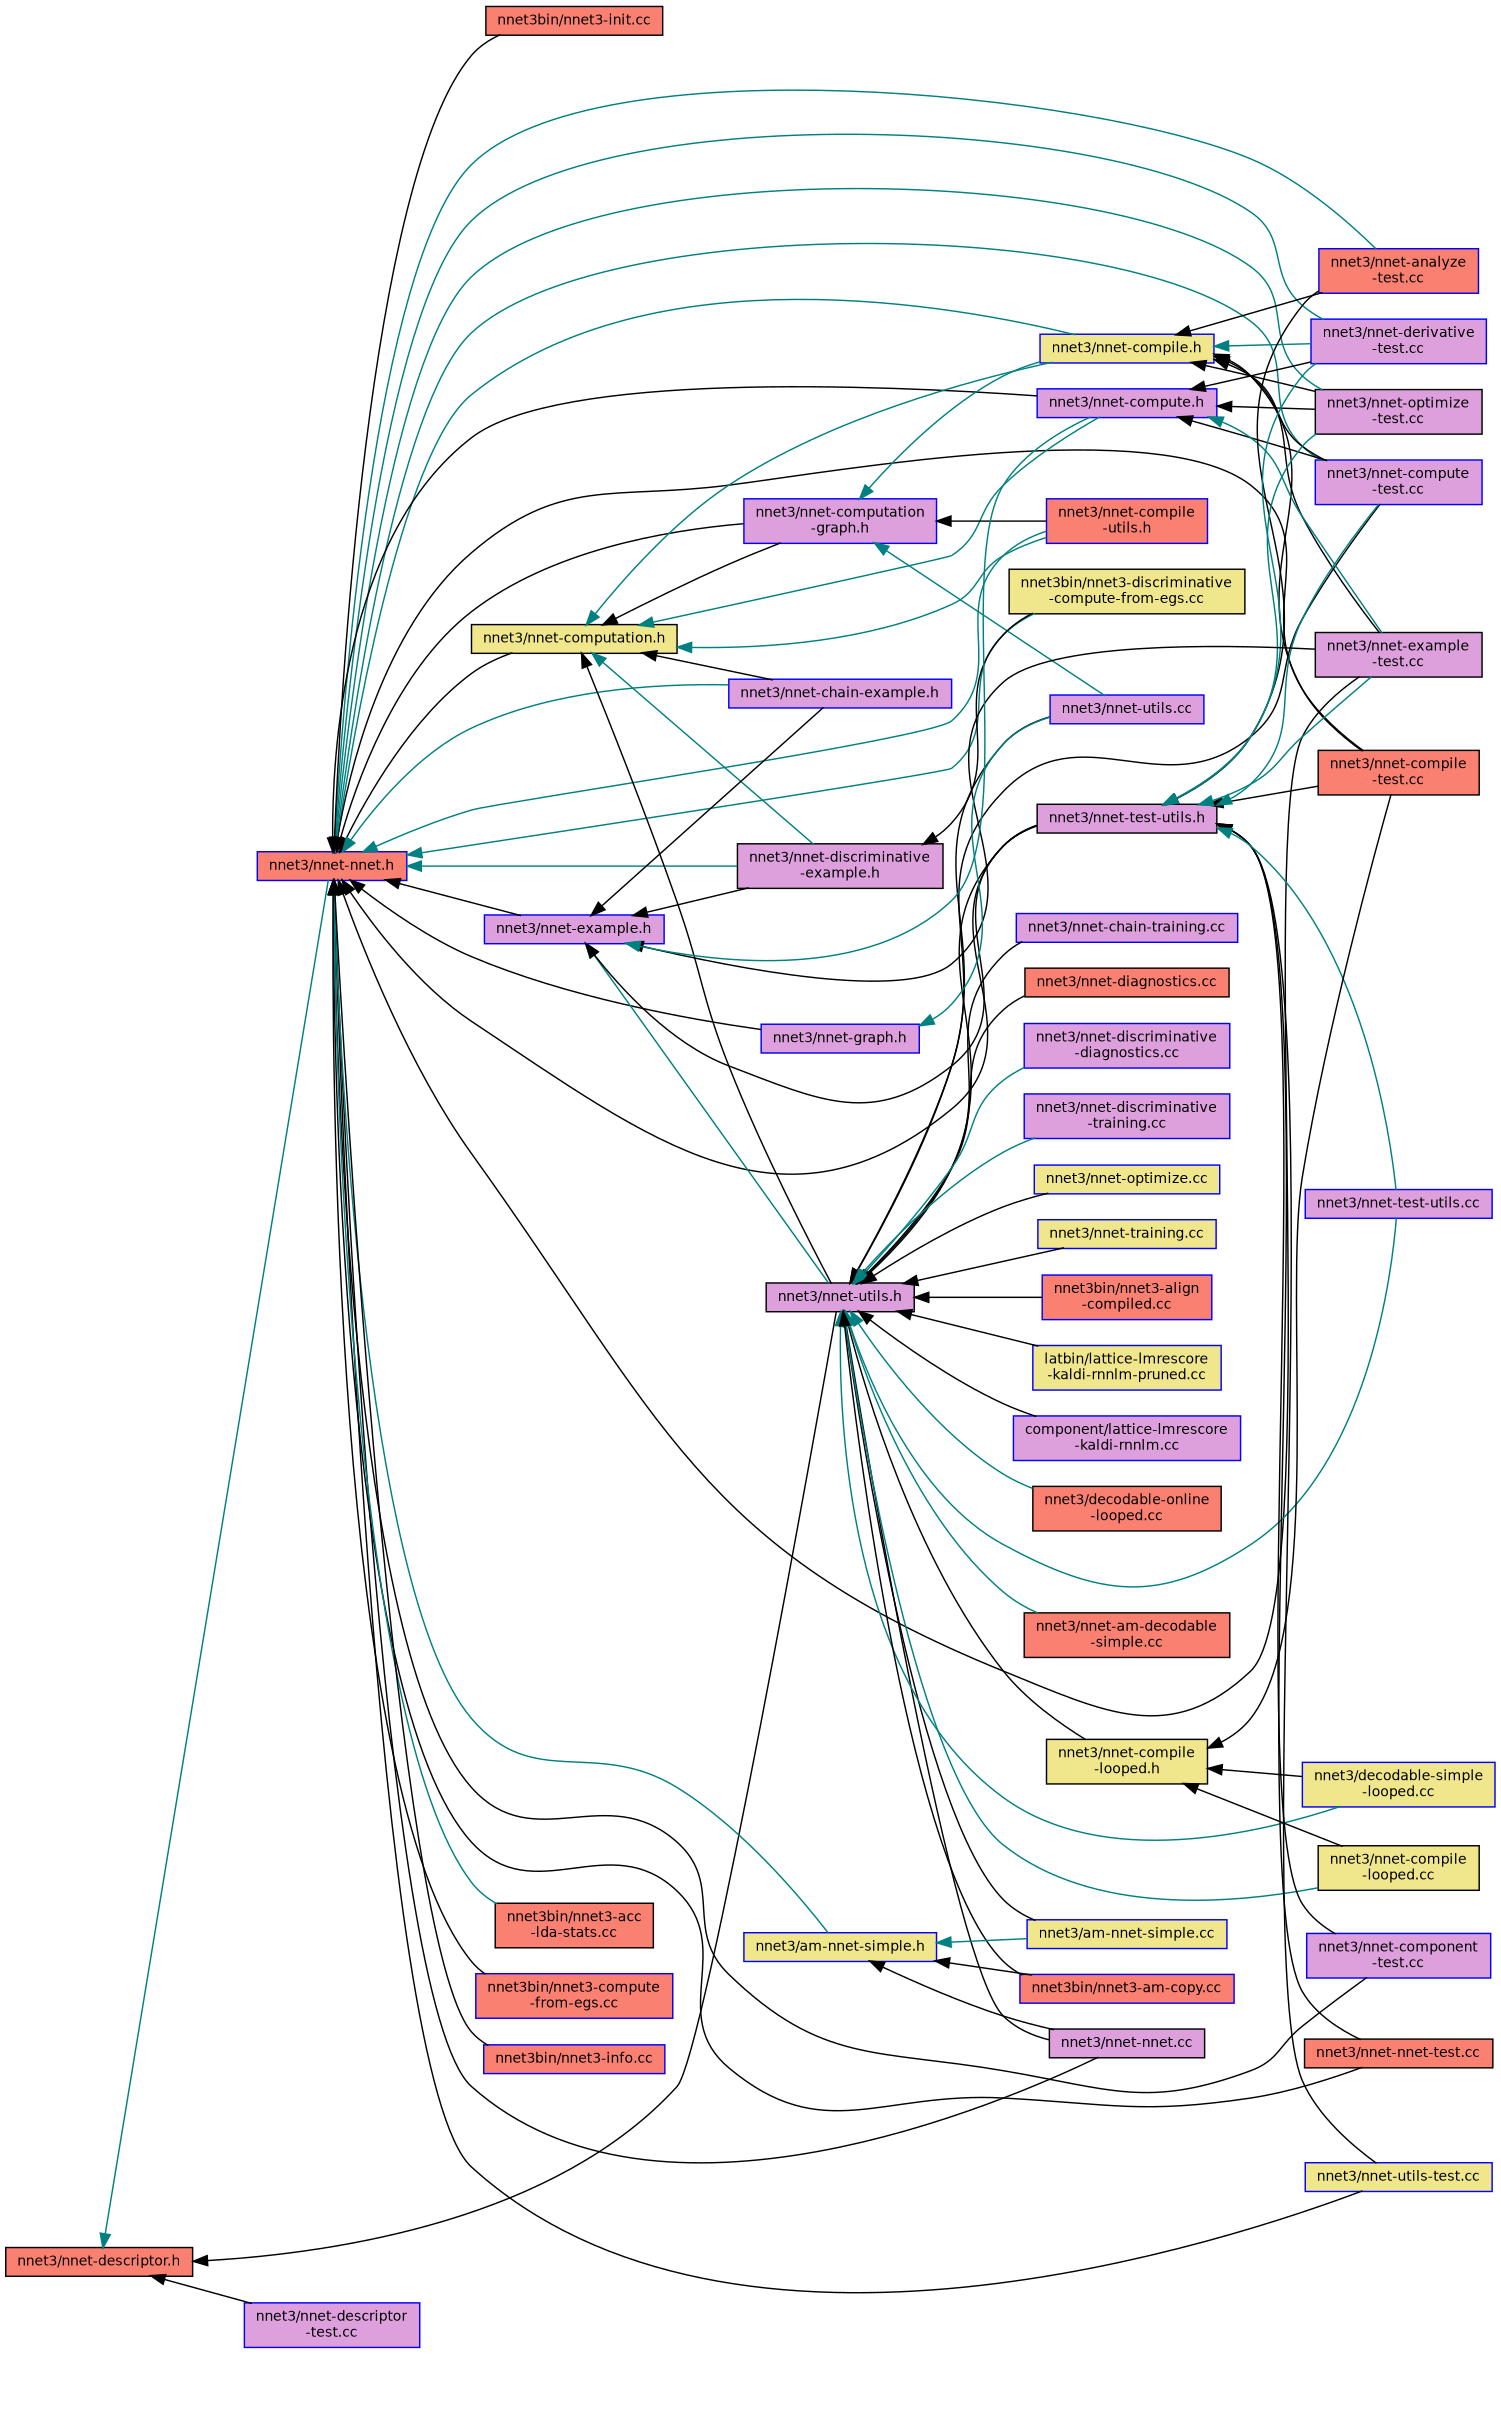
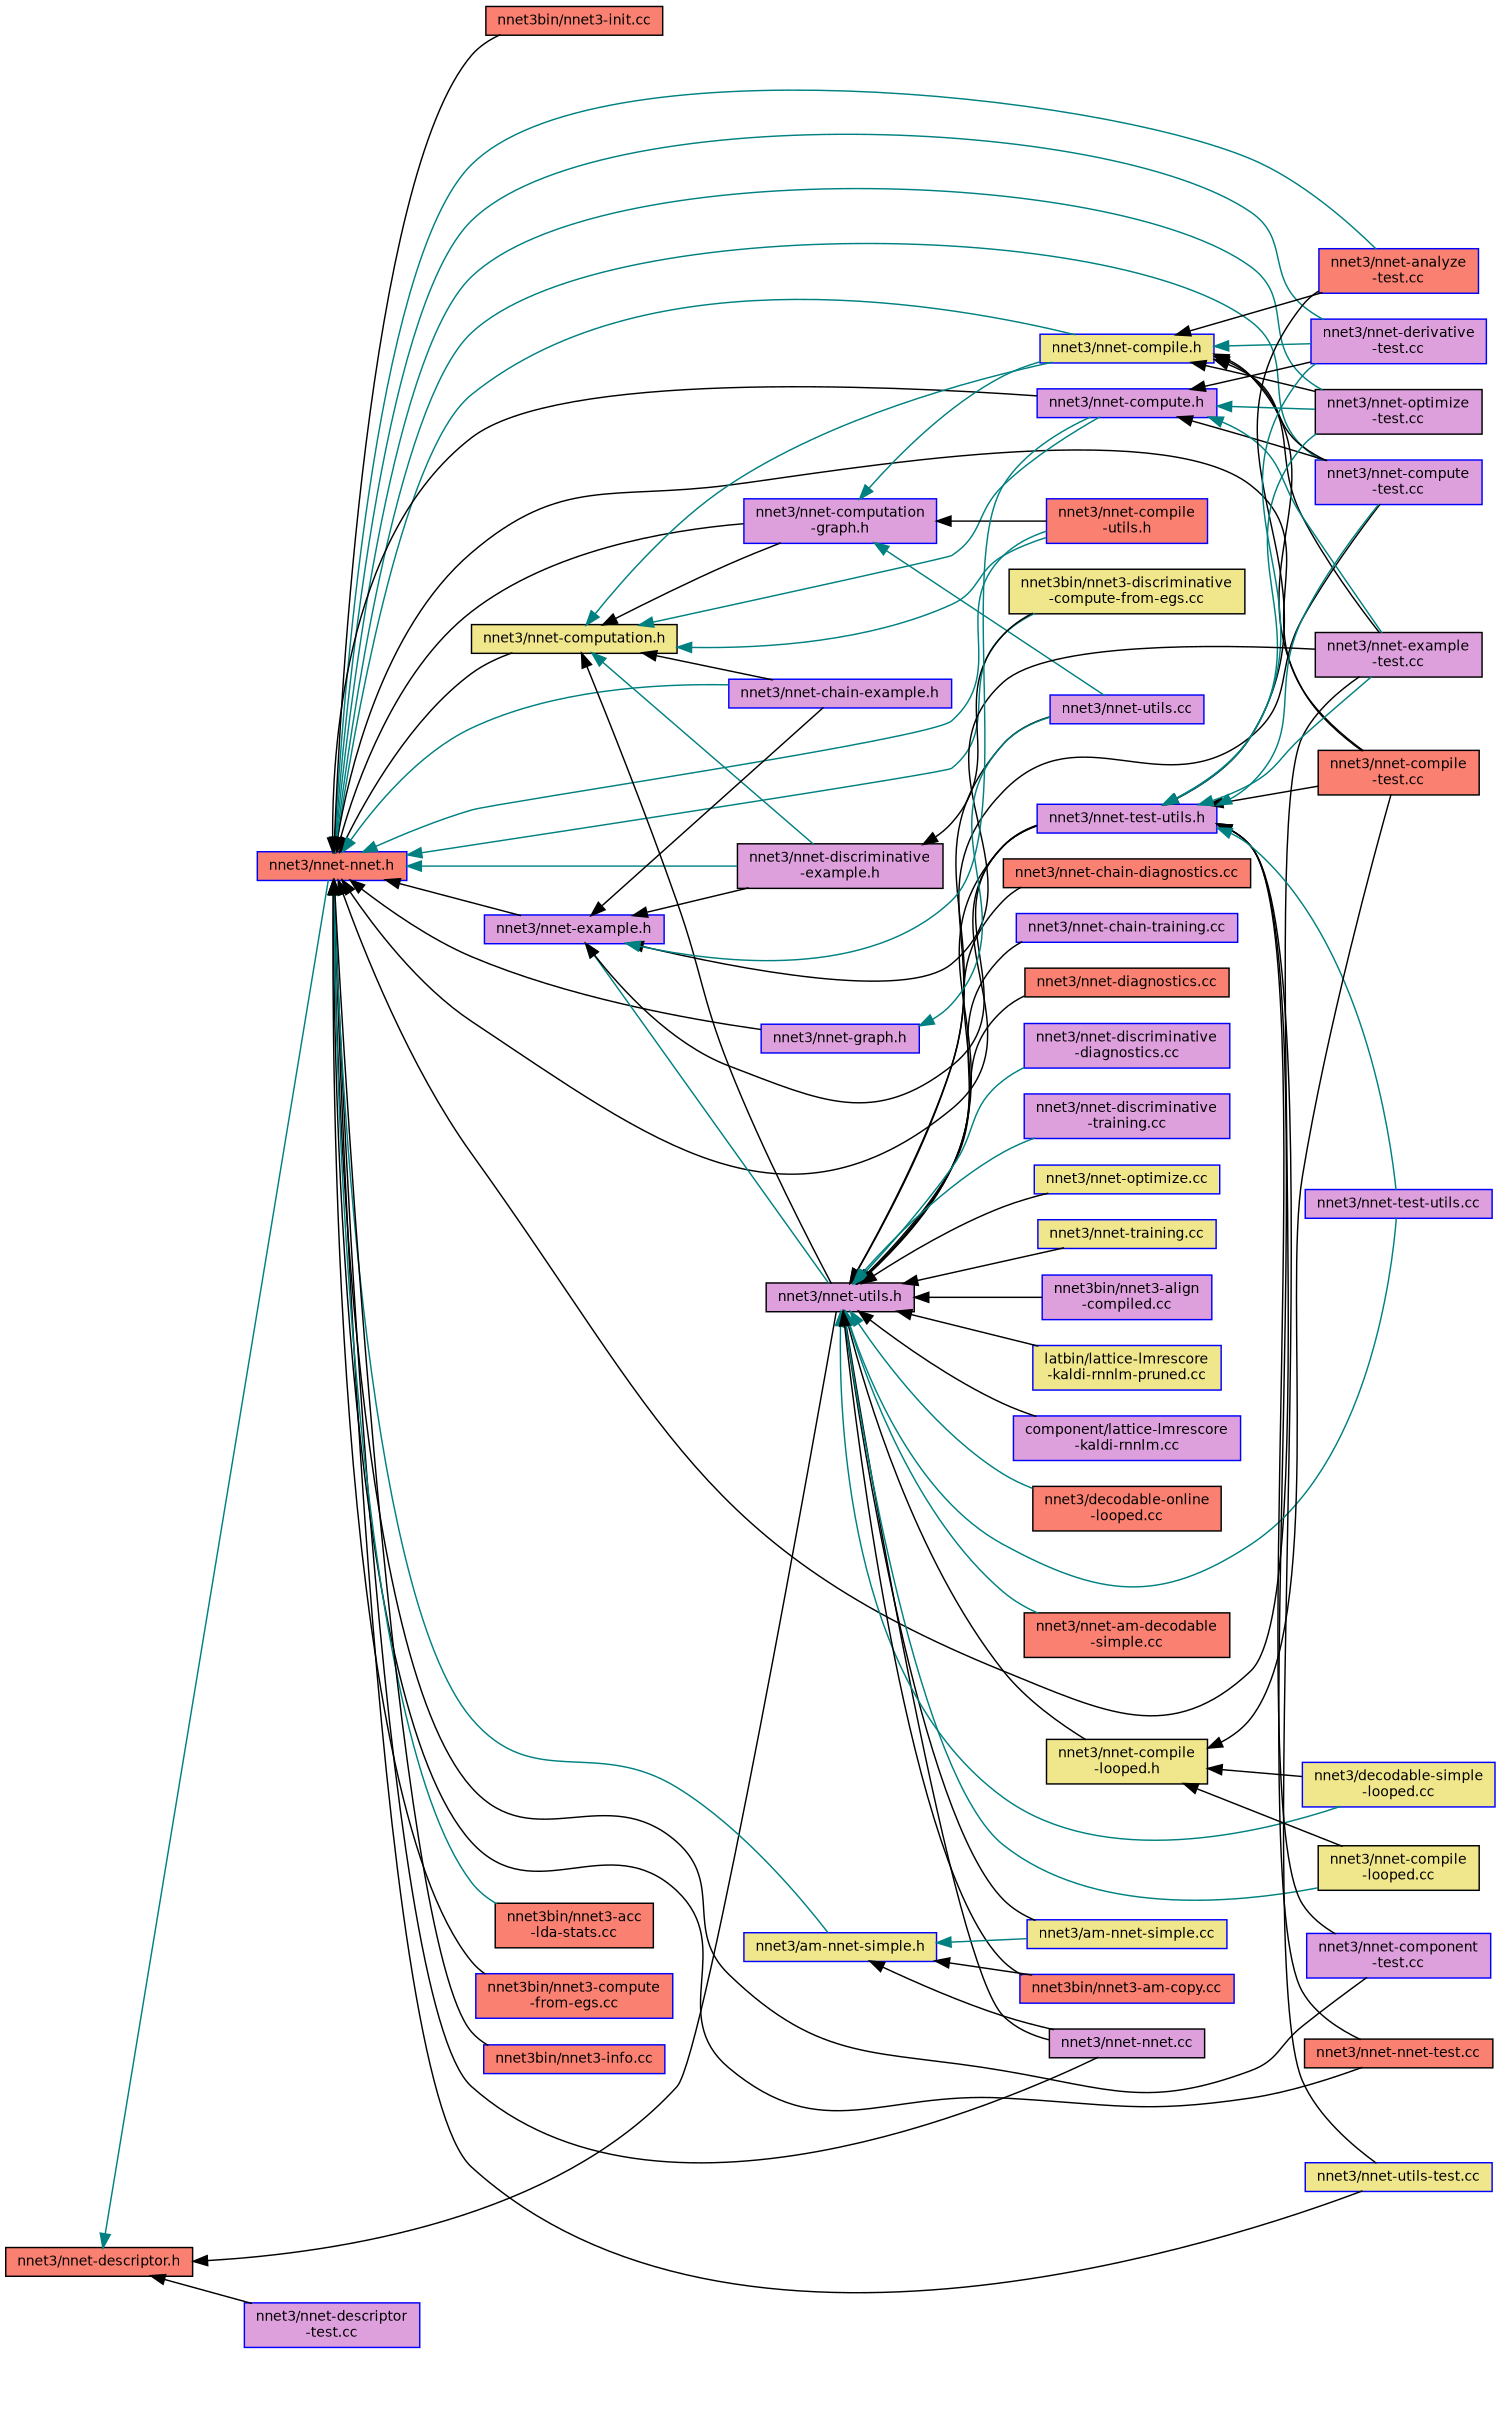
(1294, 409) -> (1294, 409)
(1127, 819) -> (1127, 819)
none -> (1127, 873)
(1127, 1297) -> (1127, 1297)
